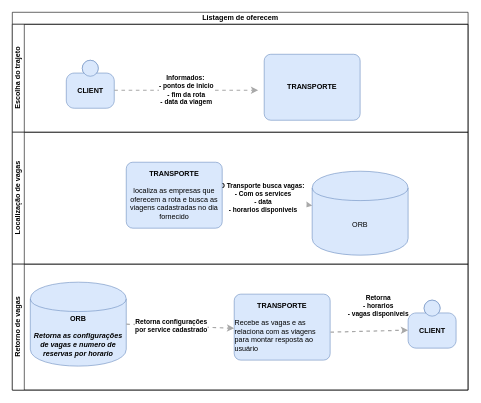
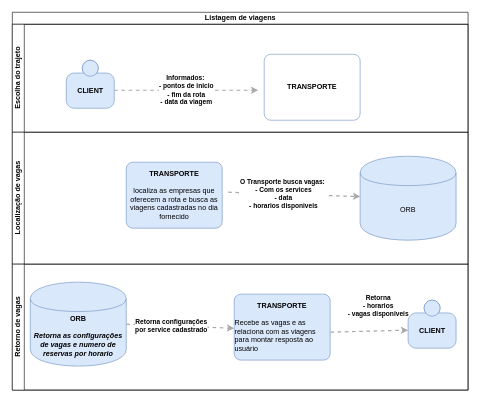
(241, 18) -> (241, 18)
(312, 87) -> (312, 87)
(360, 213) -> (408, 198)
